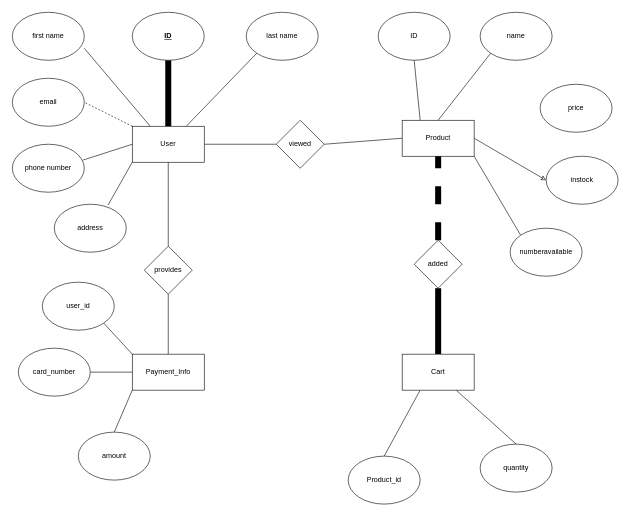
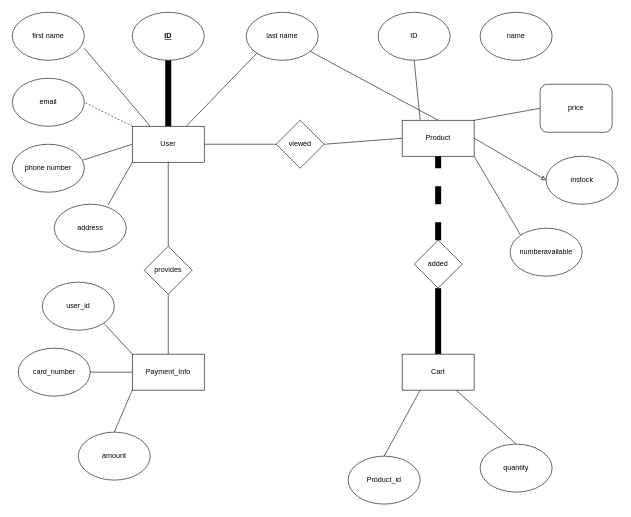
(464, 87) -> (375, 86)
(576, 108) -> (576, 108)
none -> (507, 114)
